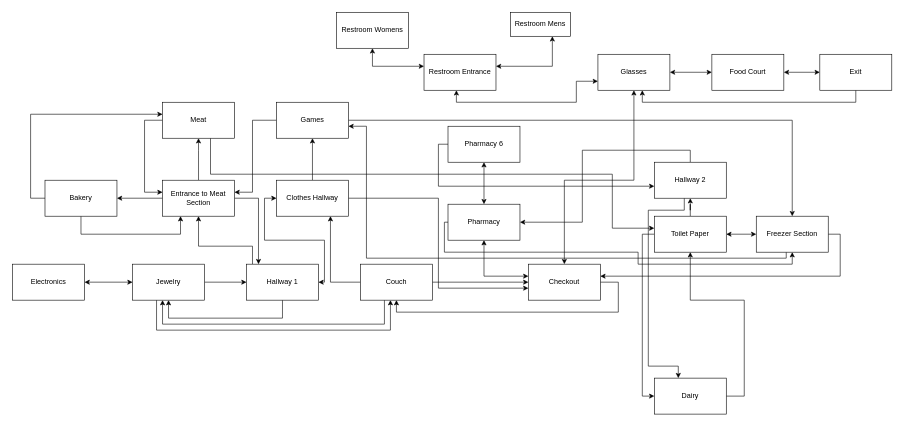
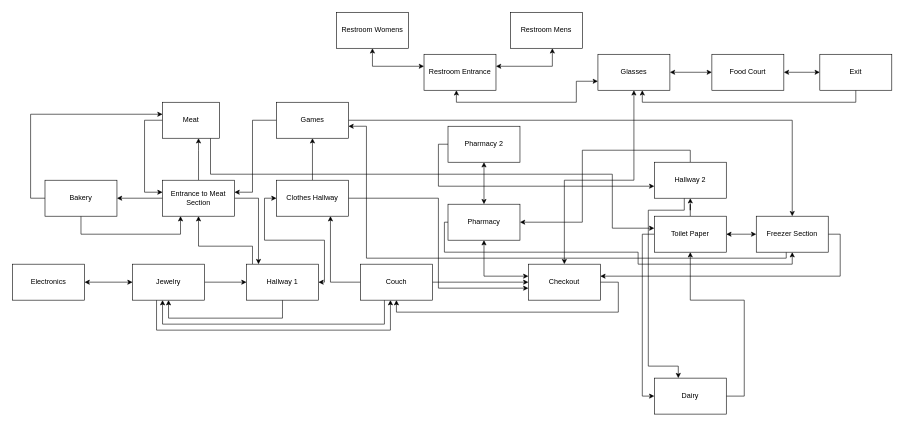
(540, 24) -> (546, 30)
(198, 120) -> (191, 120)
(484, 144) -> (484, 144)
